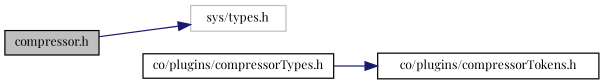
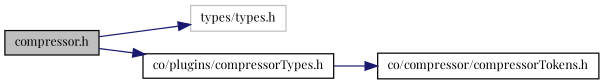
(238, 18) -> (238, 18)
none -> (116, 51)
(488, 66) -> (488, 66)
